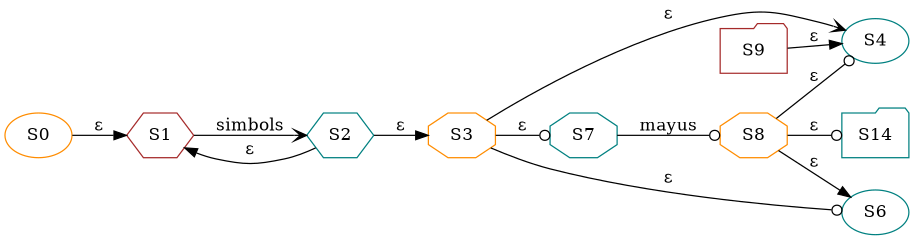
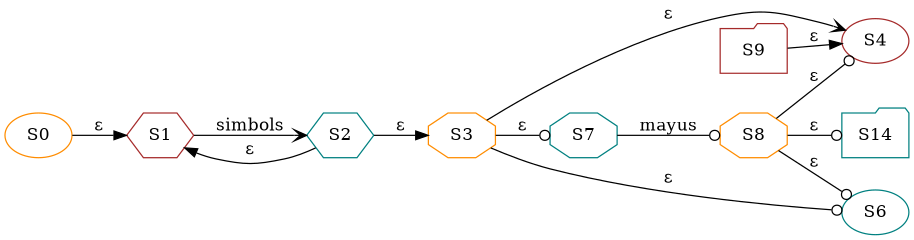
(875, 41) -> (875, 41)
(810, 171) -> (810, 171)
